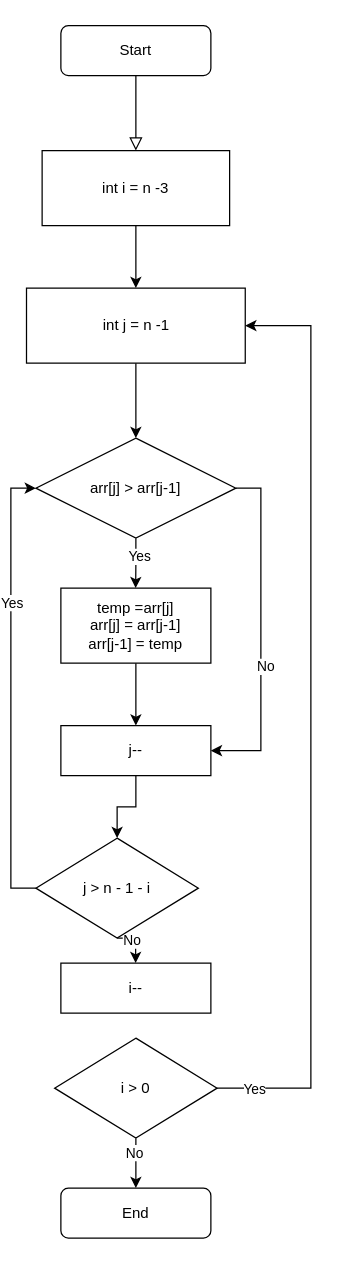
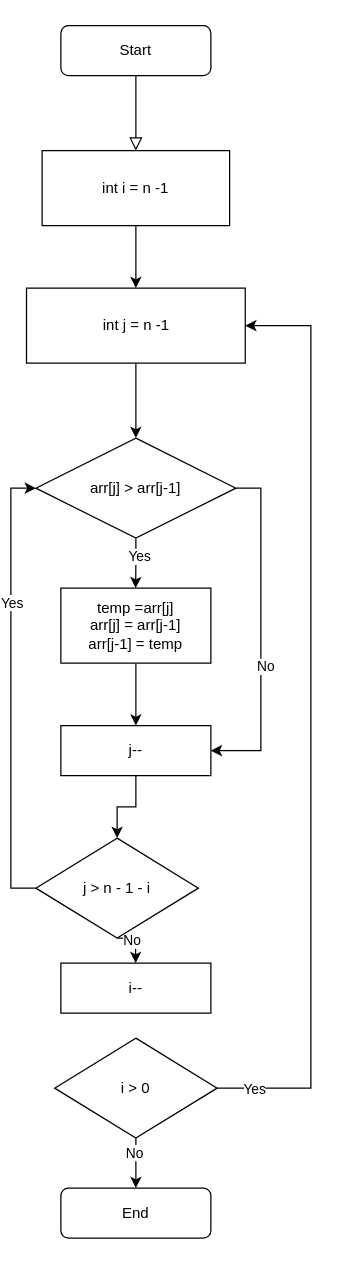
(136, 188) -> (136, 188)
